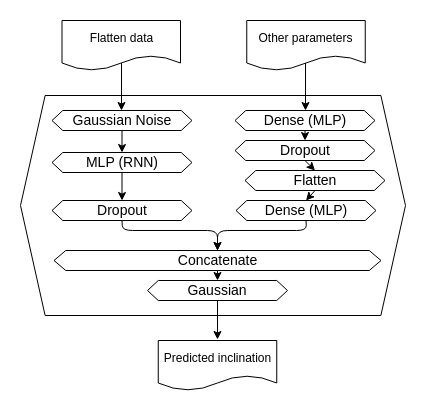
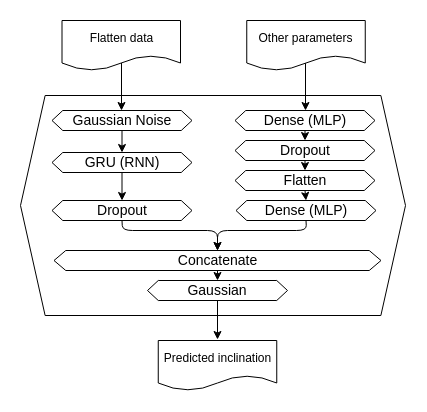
(123, 163) -> (123, 163)
(315, 181) -> (305, 181)
